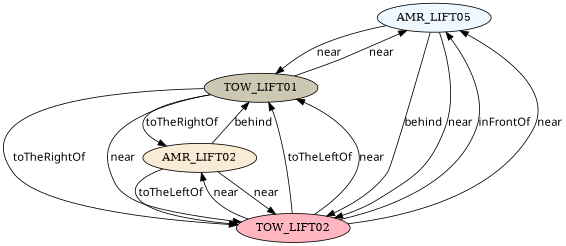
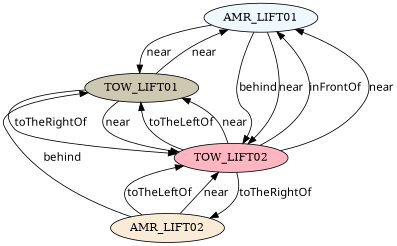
(434, 18) -> (261, 18)
(143, 121) -> none
(226, 193) -> (275, 193)
